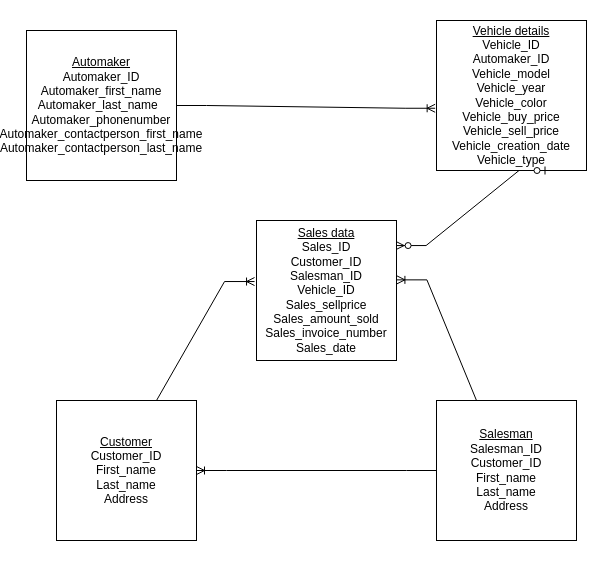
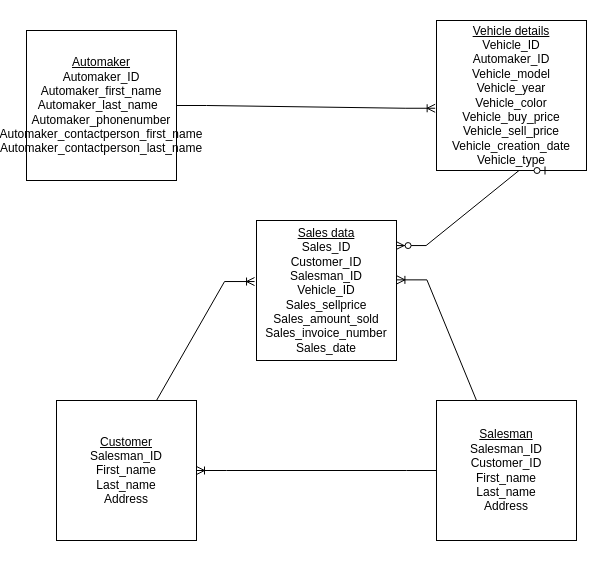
(127, 471) -> (127, 471)
